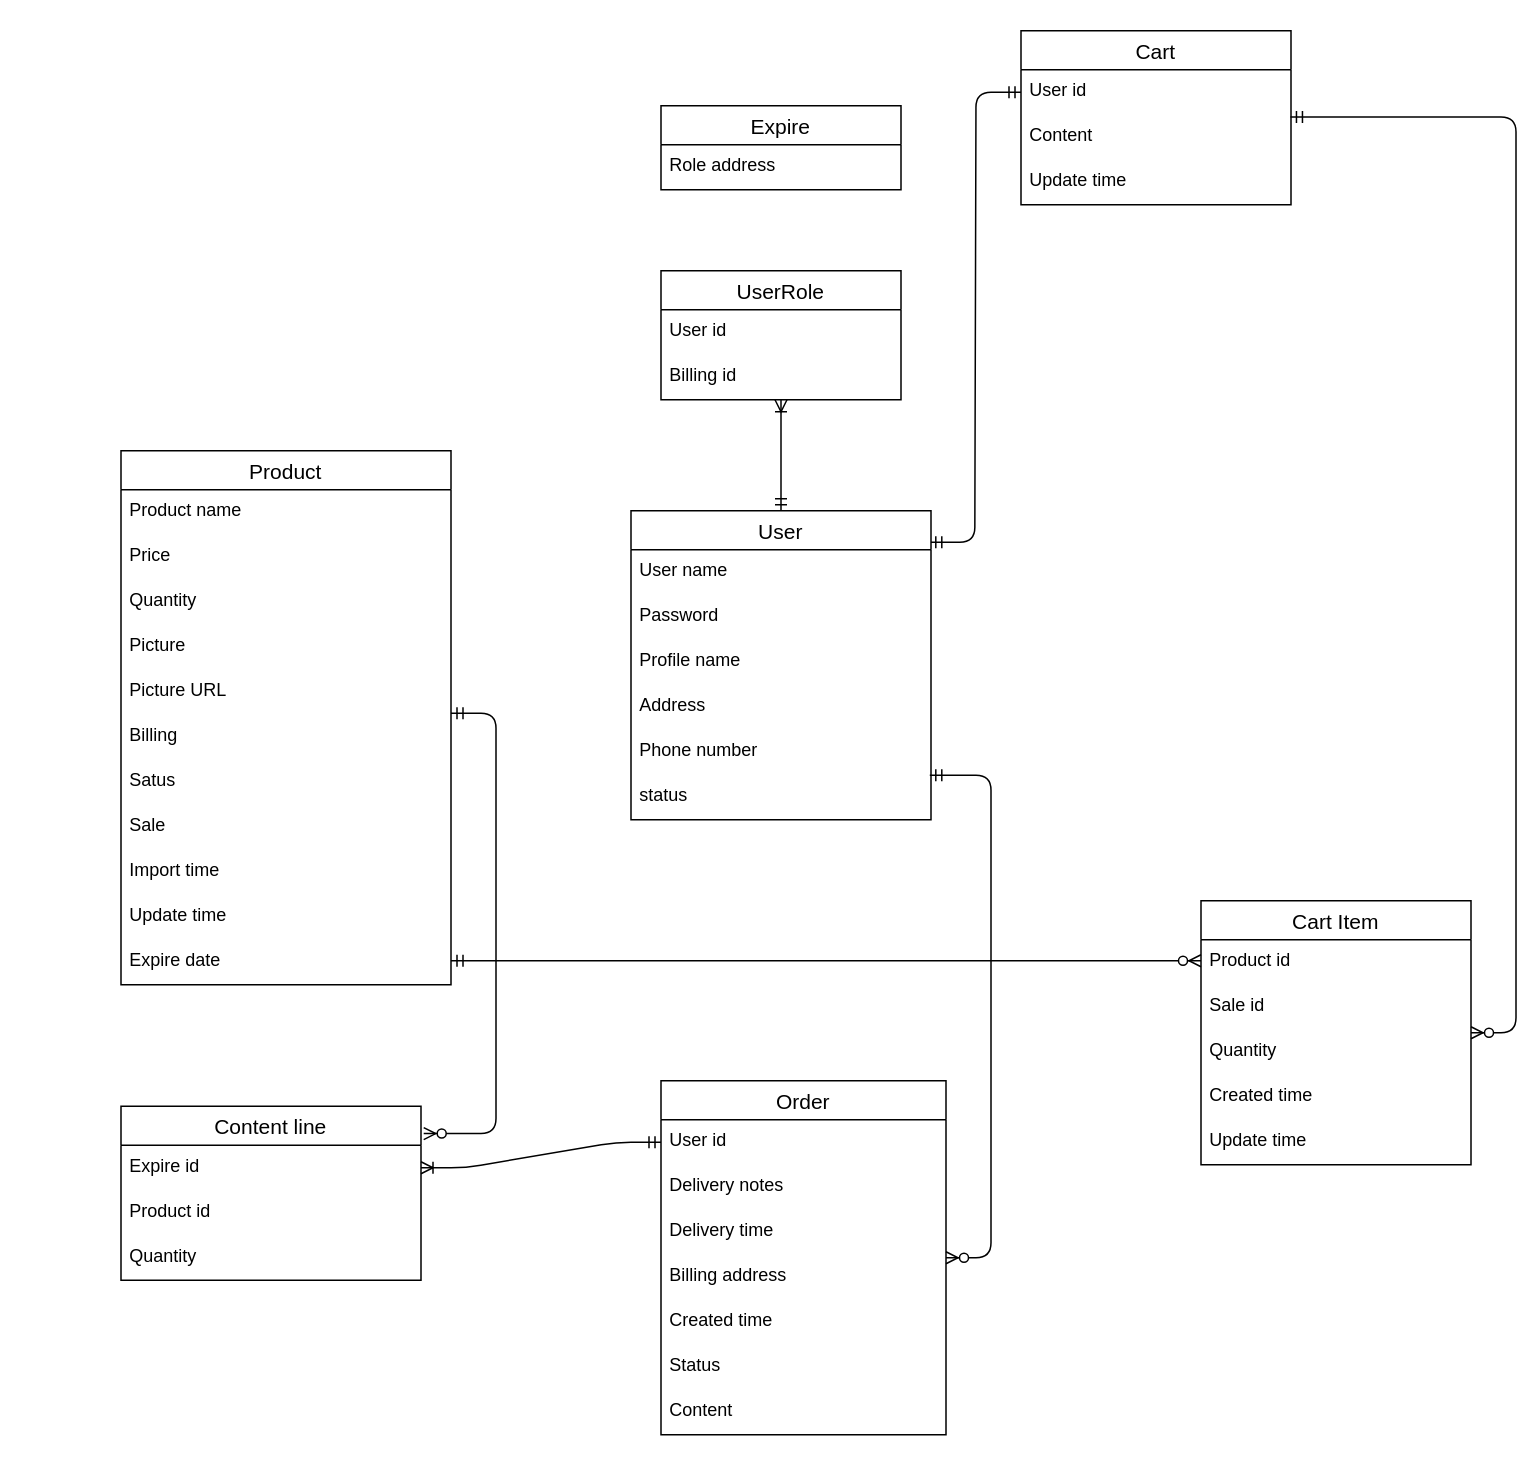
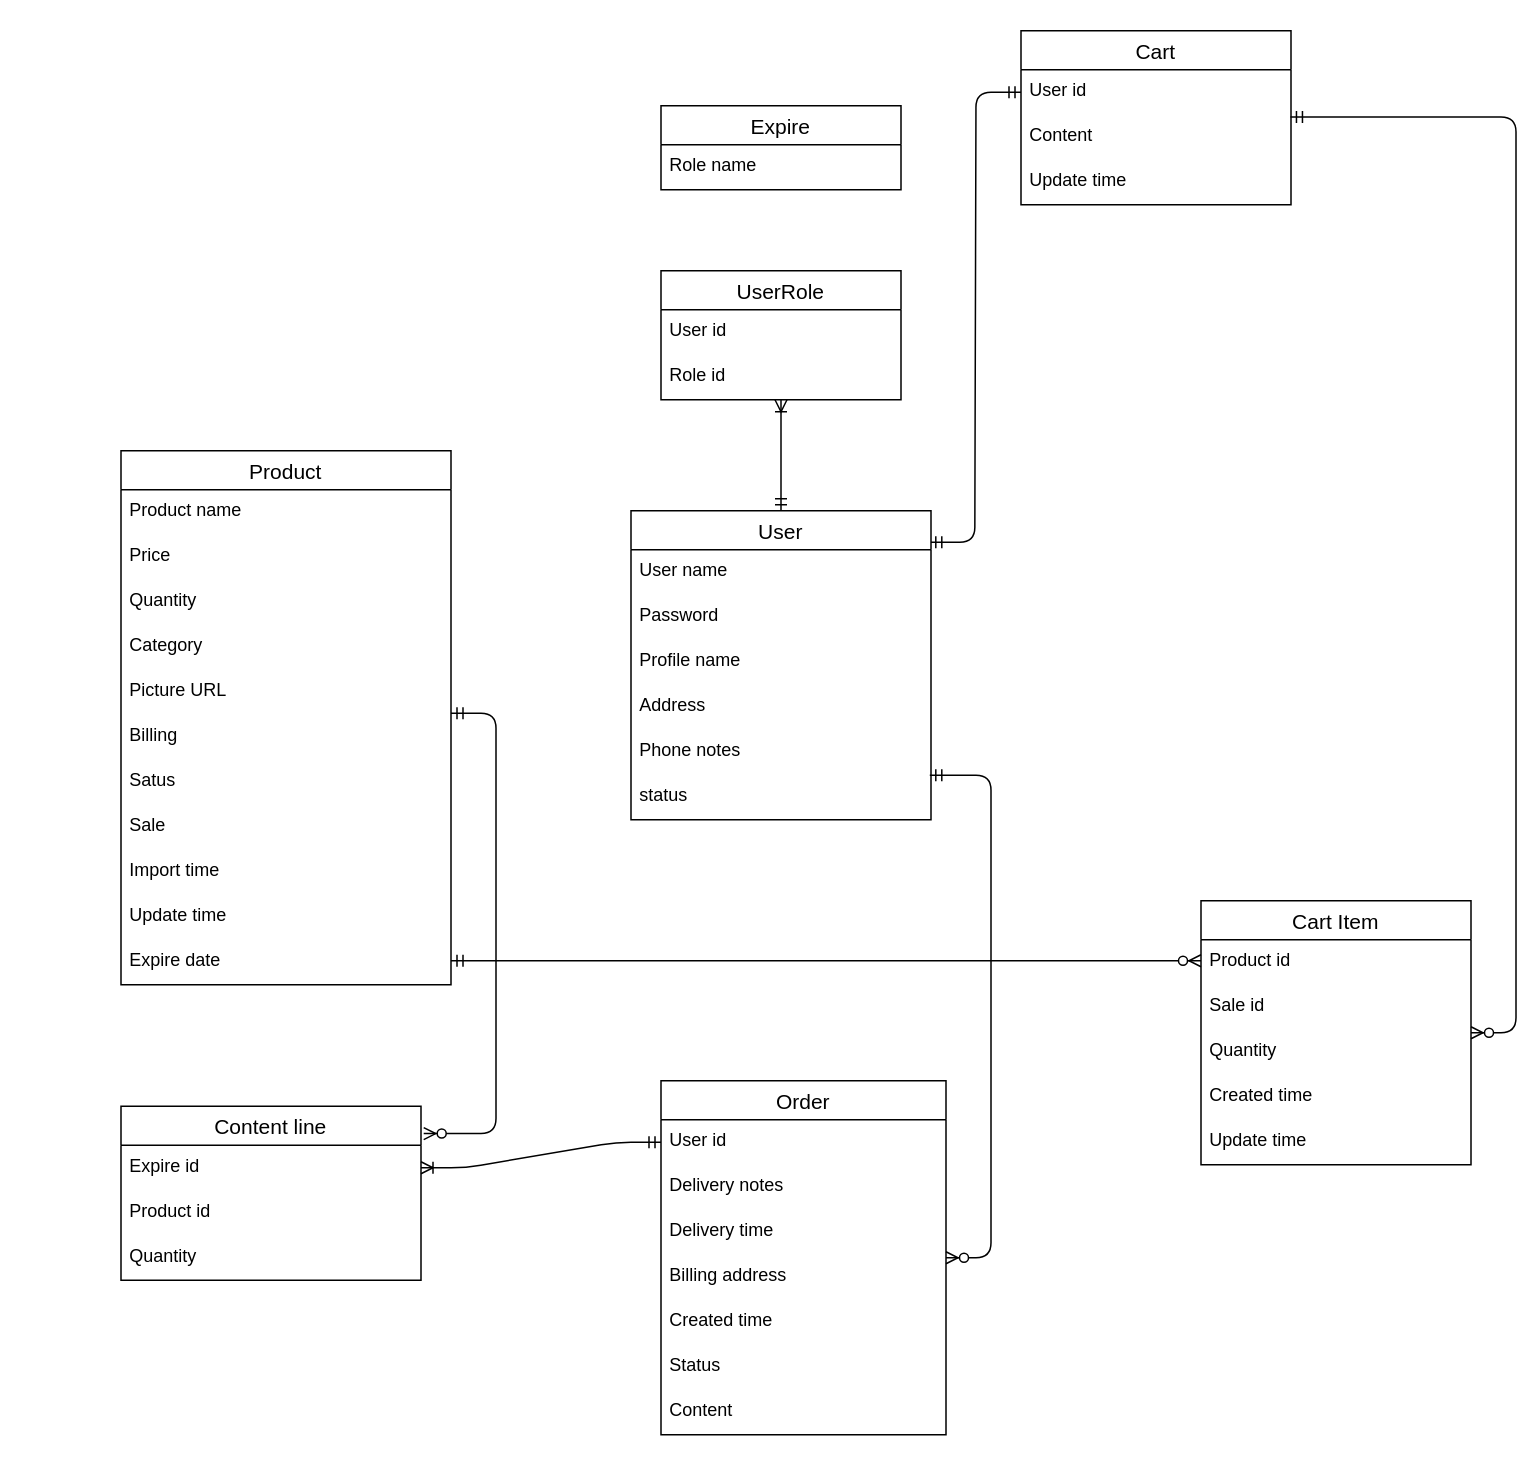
(725, 165) -> (710, 165)
(705, 375) -> (697, 375)
(162, 645) -> (169, 645)
(697, 750) -> (692, 750)
